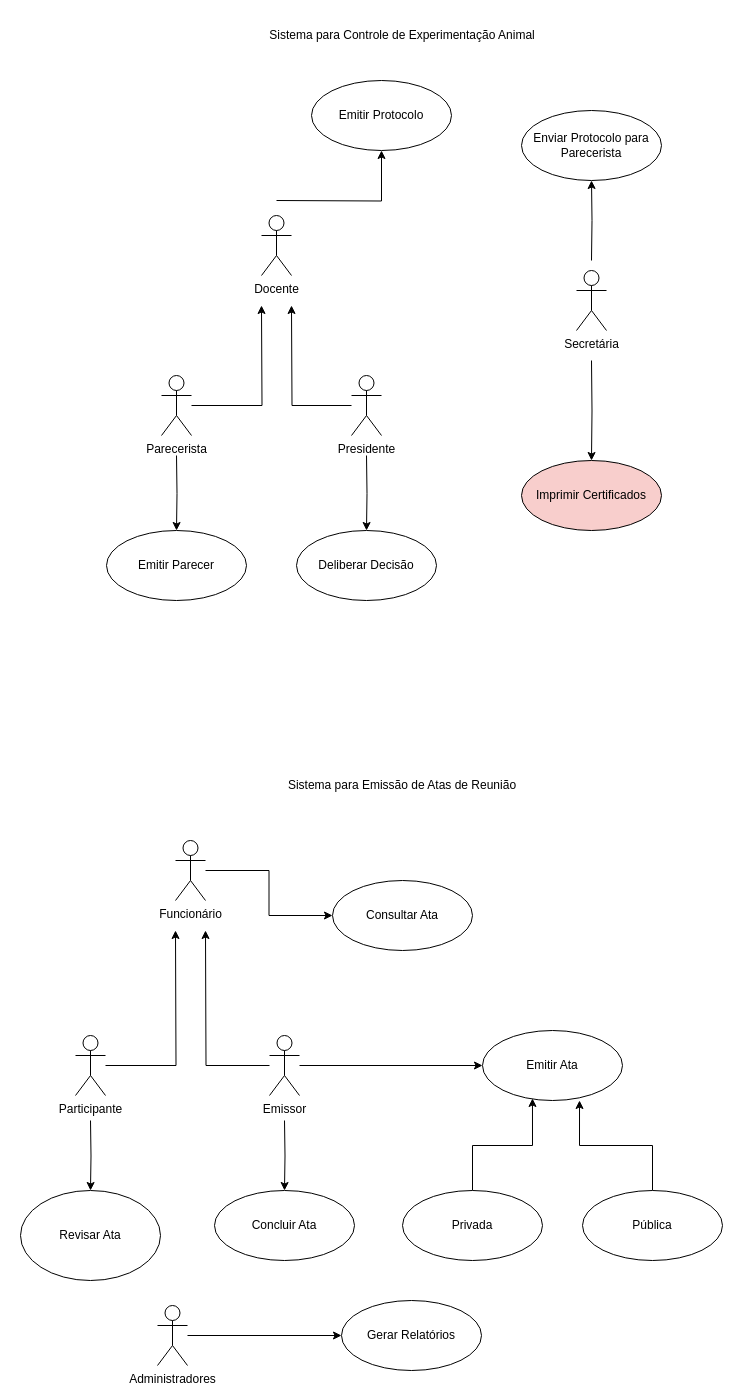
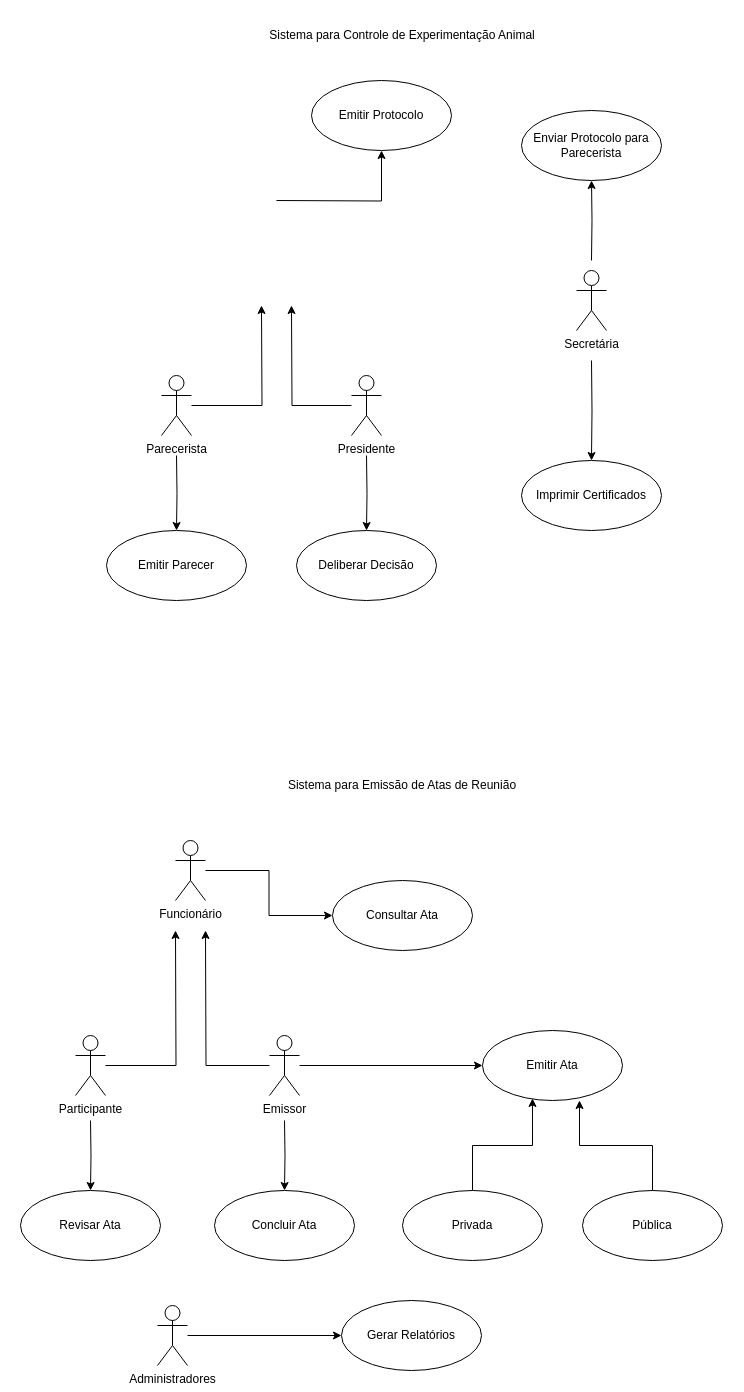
(277, 246) -> none
(592, 496) -> (592, 496)
(91, 1236) -> (91, 1226)
